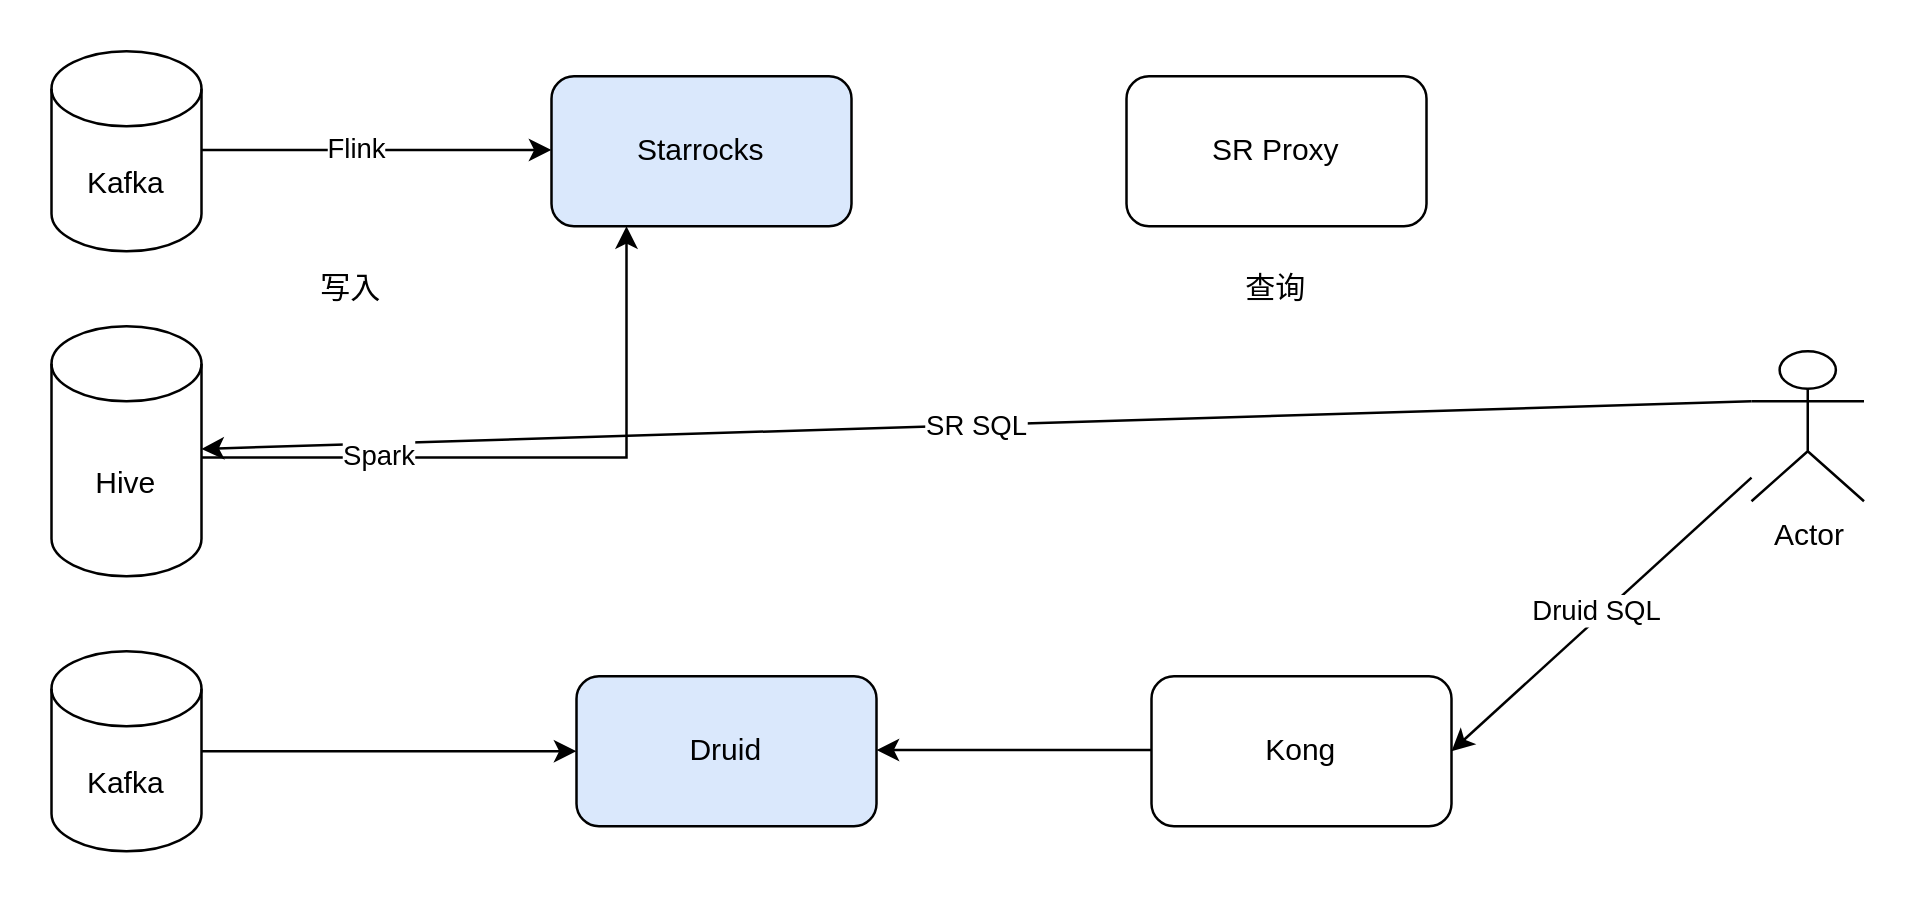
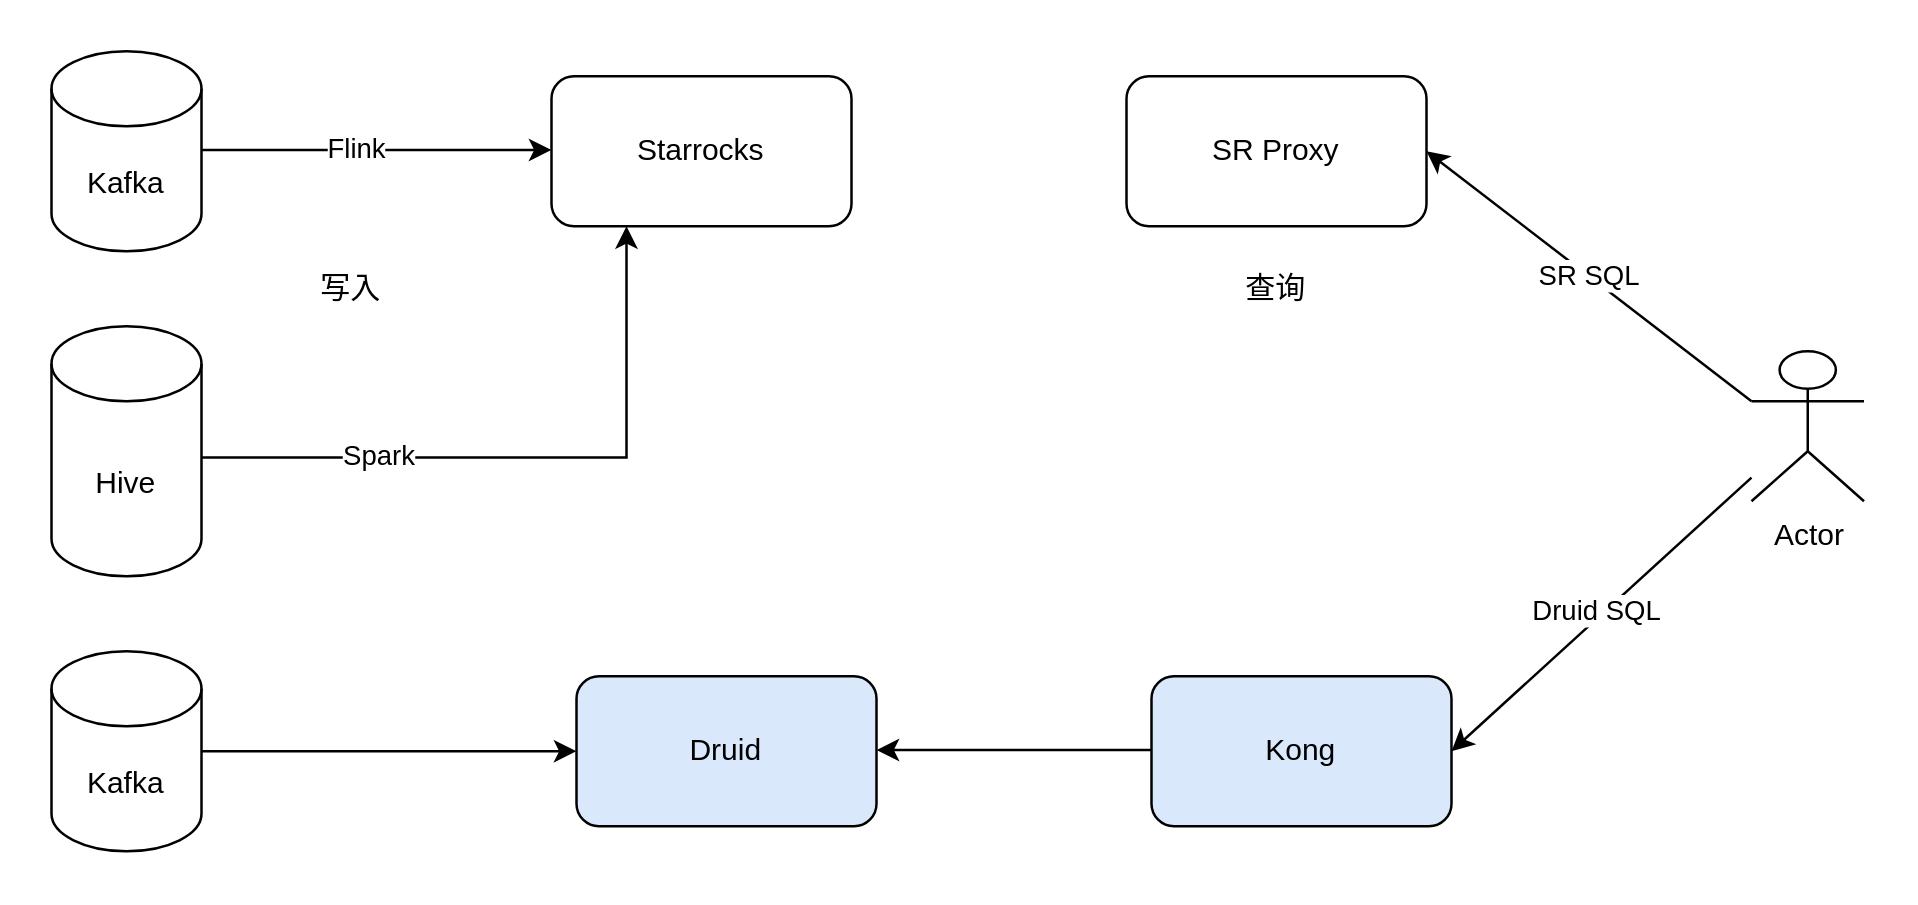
(701, 151) -> (701, 151)
(1388, 412) -> (1679, 346)
(1301, 751) -> (1301, 751)
